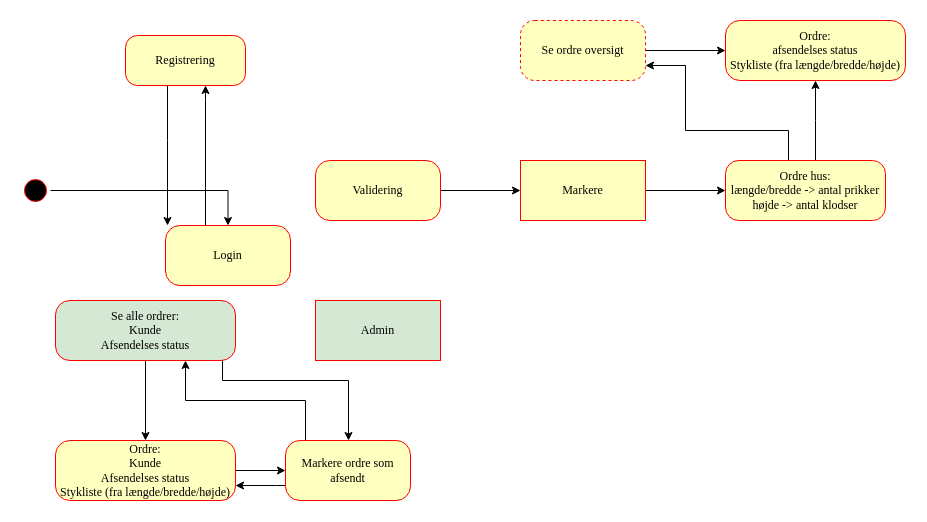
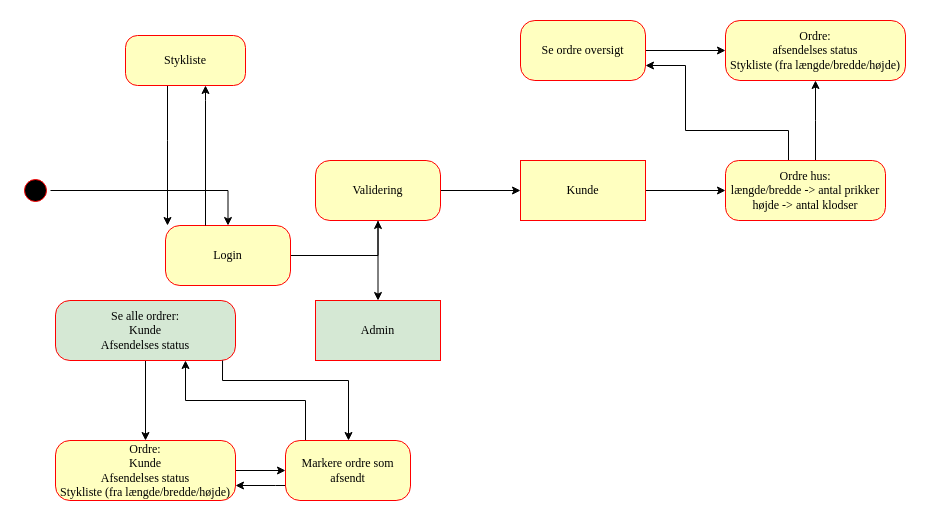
(583, 51) -> (583, 51)
(186, 61) -> (186, 61)
(583, 191) -> (583, 191)
none -> (333, 256)
none -> (378, 275)
